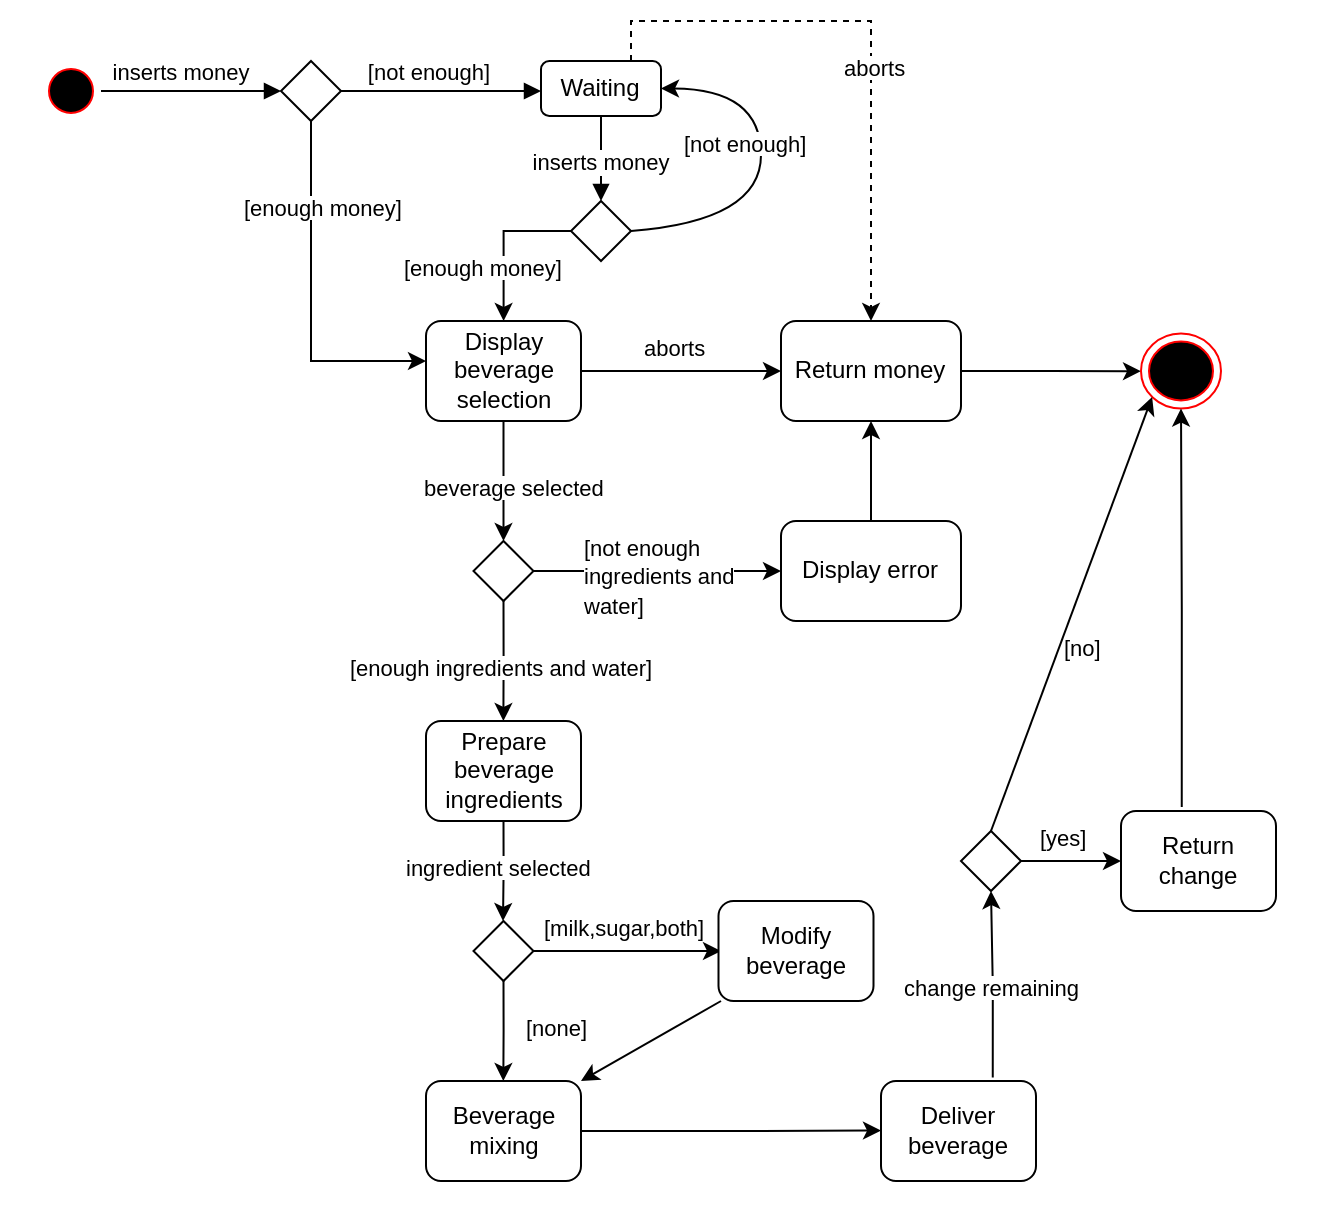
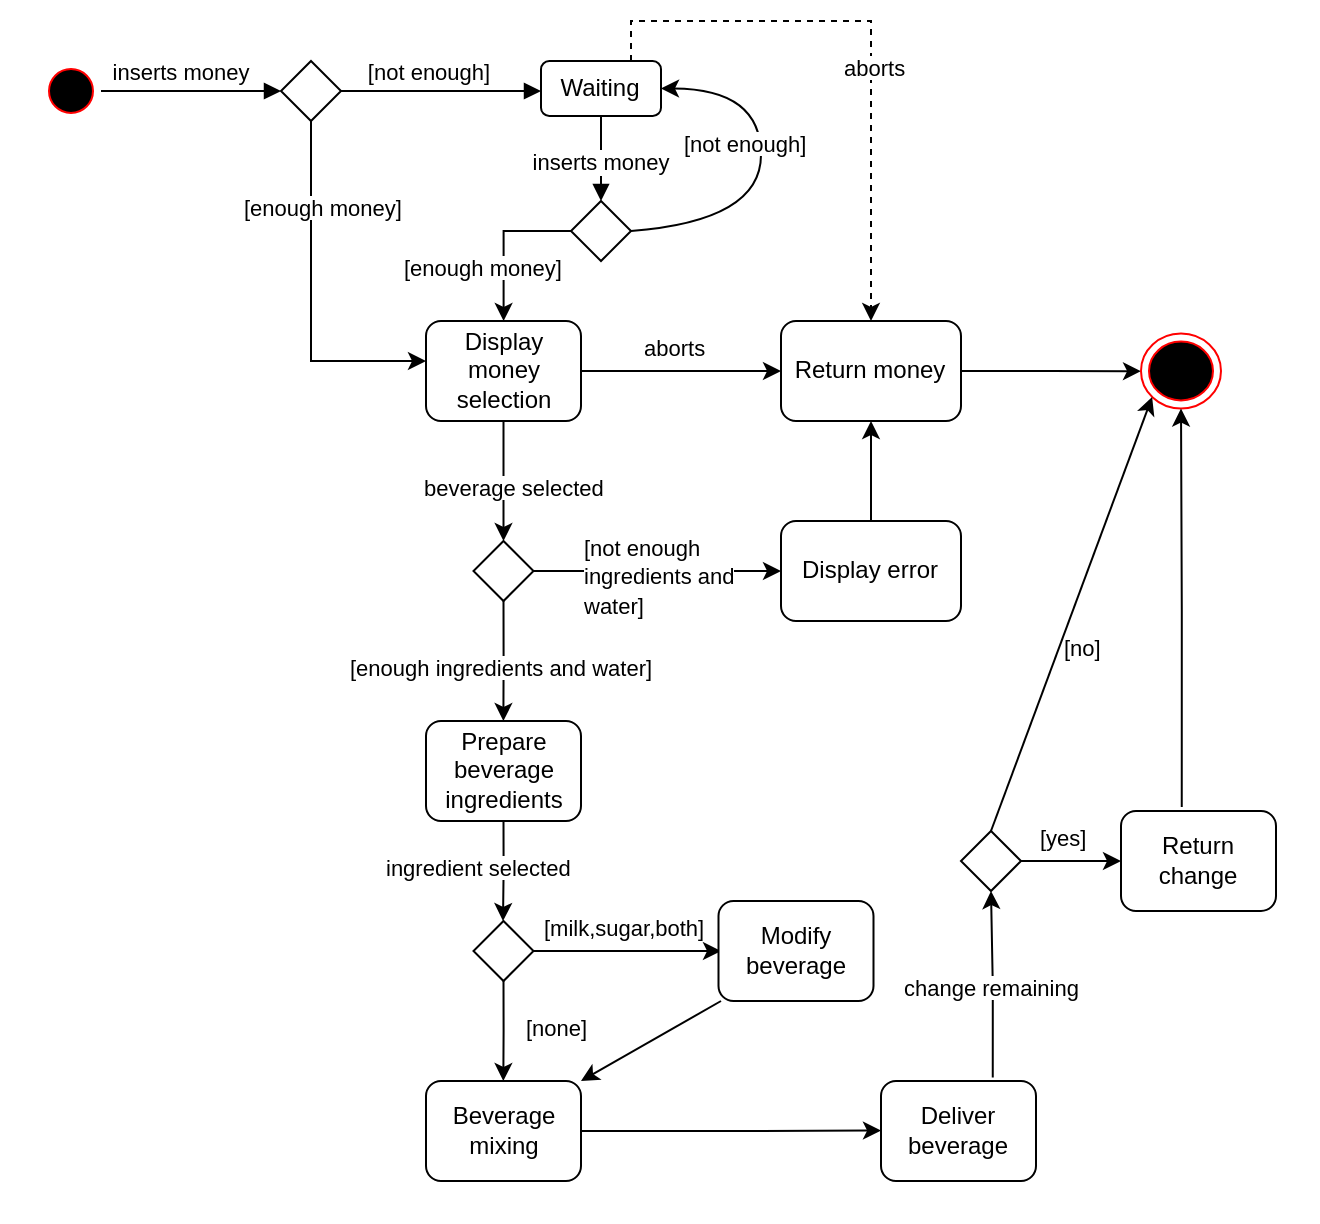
(505, 371) -> (505, 371)
(504, 861) -> (484, 861)
